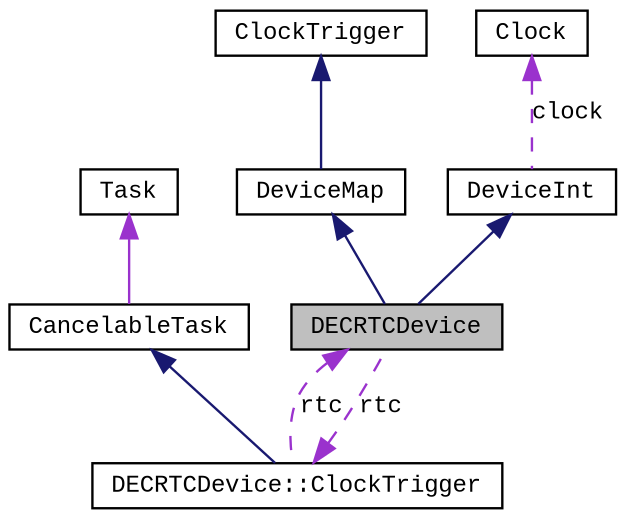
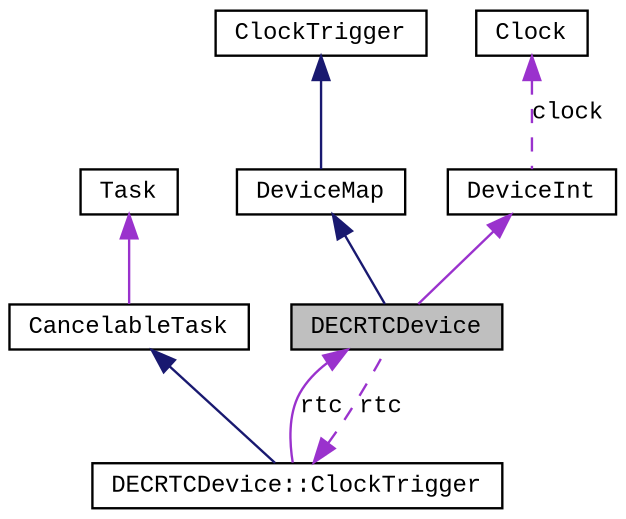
(456, 268) -> (456, 268)
(294, 407) -> (294, 407)
